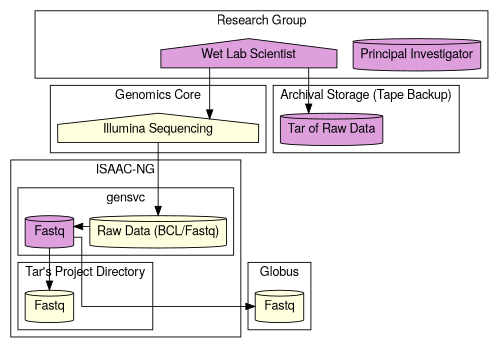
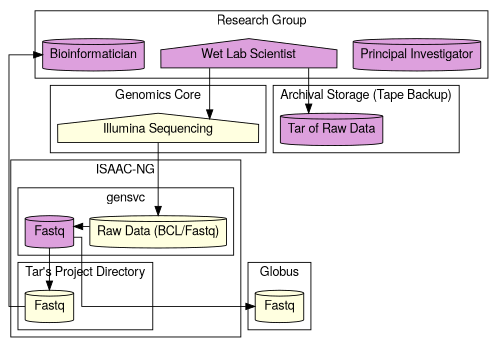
none -> (93, 55)
